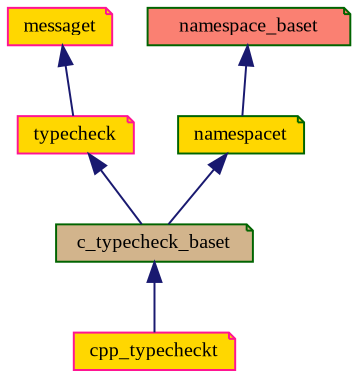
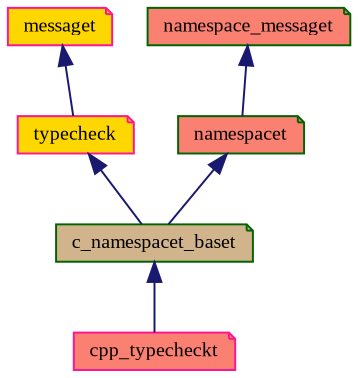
(249, 27) -> (249, 27)
(241, 135) -> (241, 135)
(154, 243) -> (154, 243)
(154, 351) -> (154, 351)
